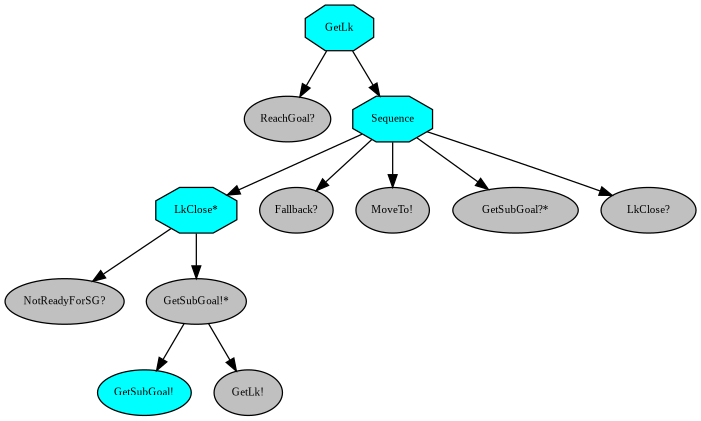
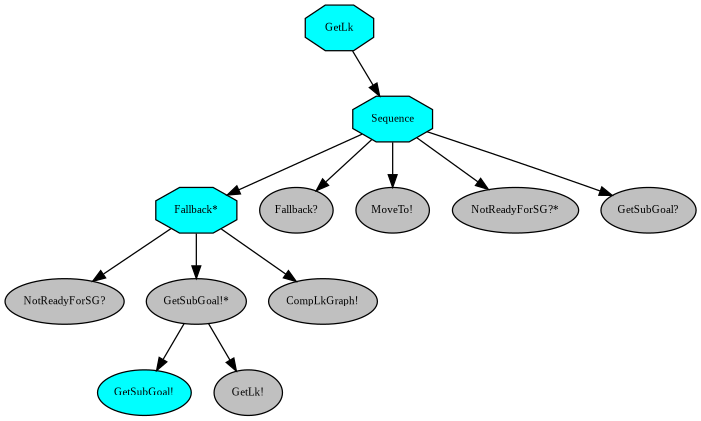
(288, 119) -> none
(196, 210) -> (196, 210)
(516, 210) -> (516, 210)
(649, 210) -> (649, 210)
none -> (323, 301)
